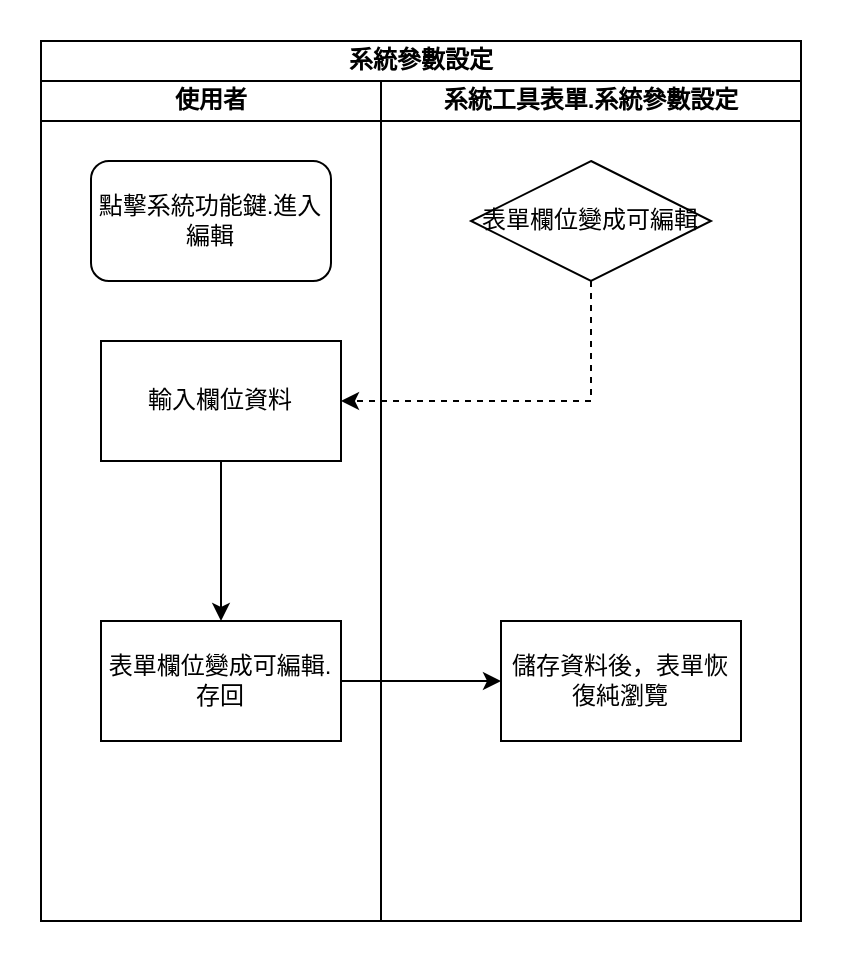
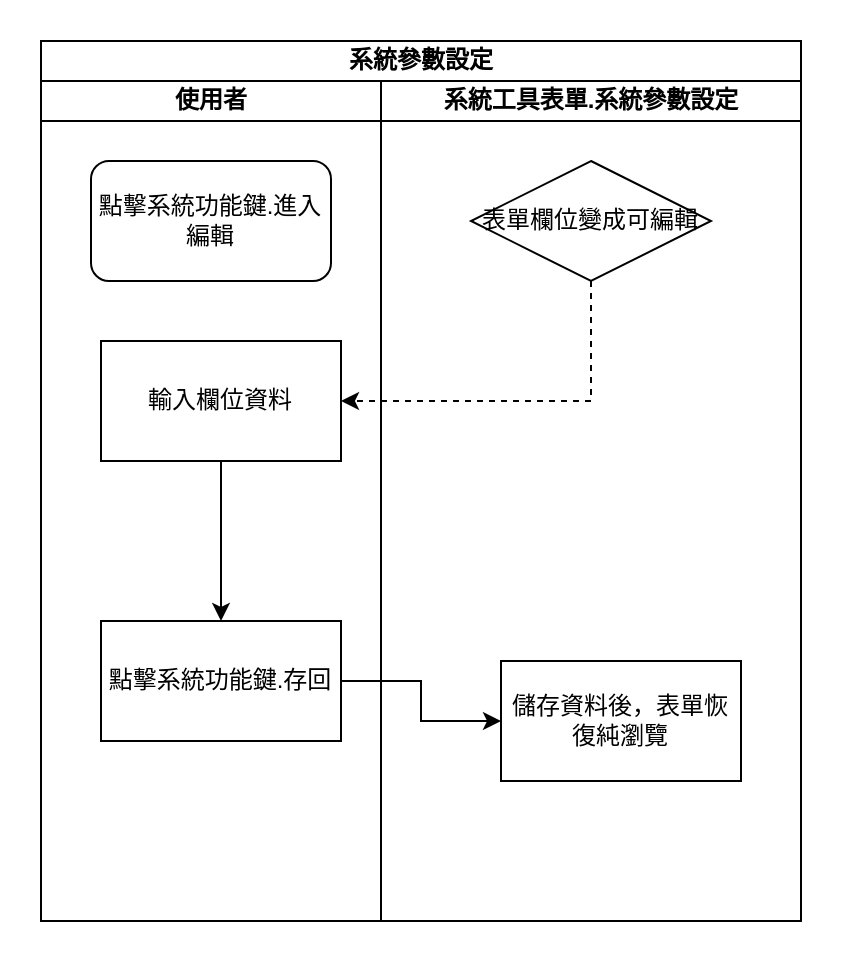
(221, 681) -> (221, 681)
(621, 681) -> (621, 721)
